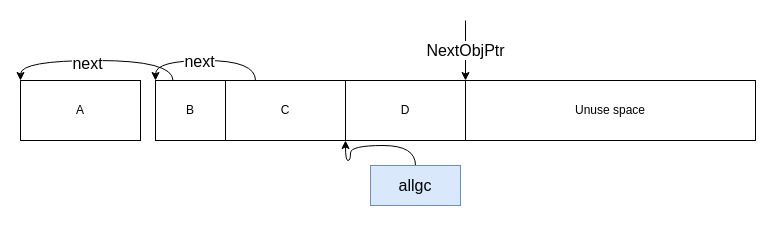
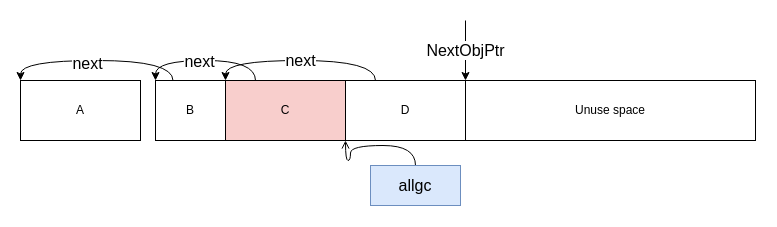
none -> (303, 61)
(286, 111) -> (286, 111)
(346, 148) -> (346, 147)
